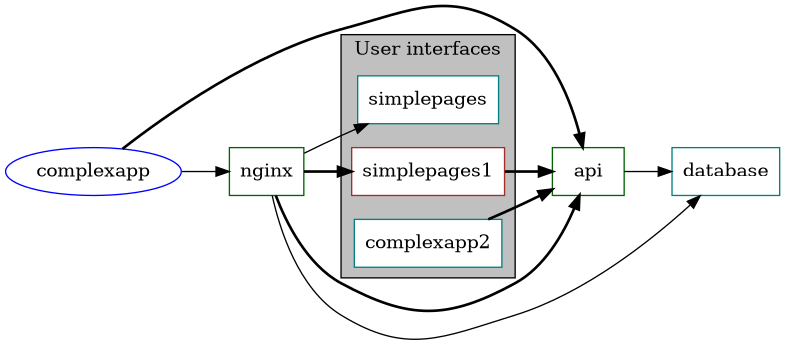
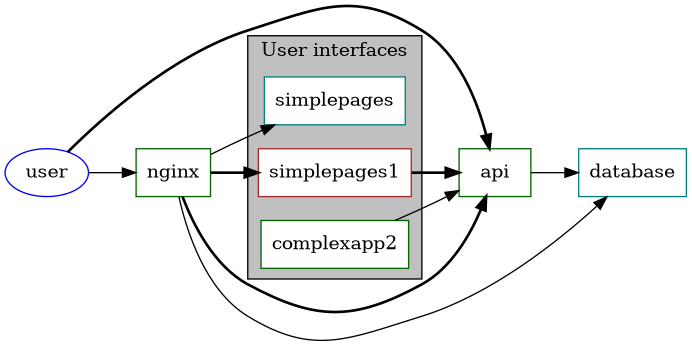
(93, 172) -> (47, 173)
(506, 211) -> (413, 213)
(428, 243) -> (335, 244)
